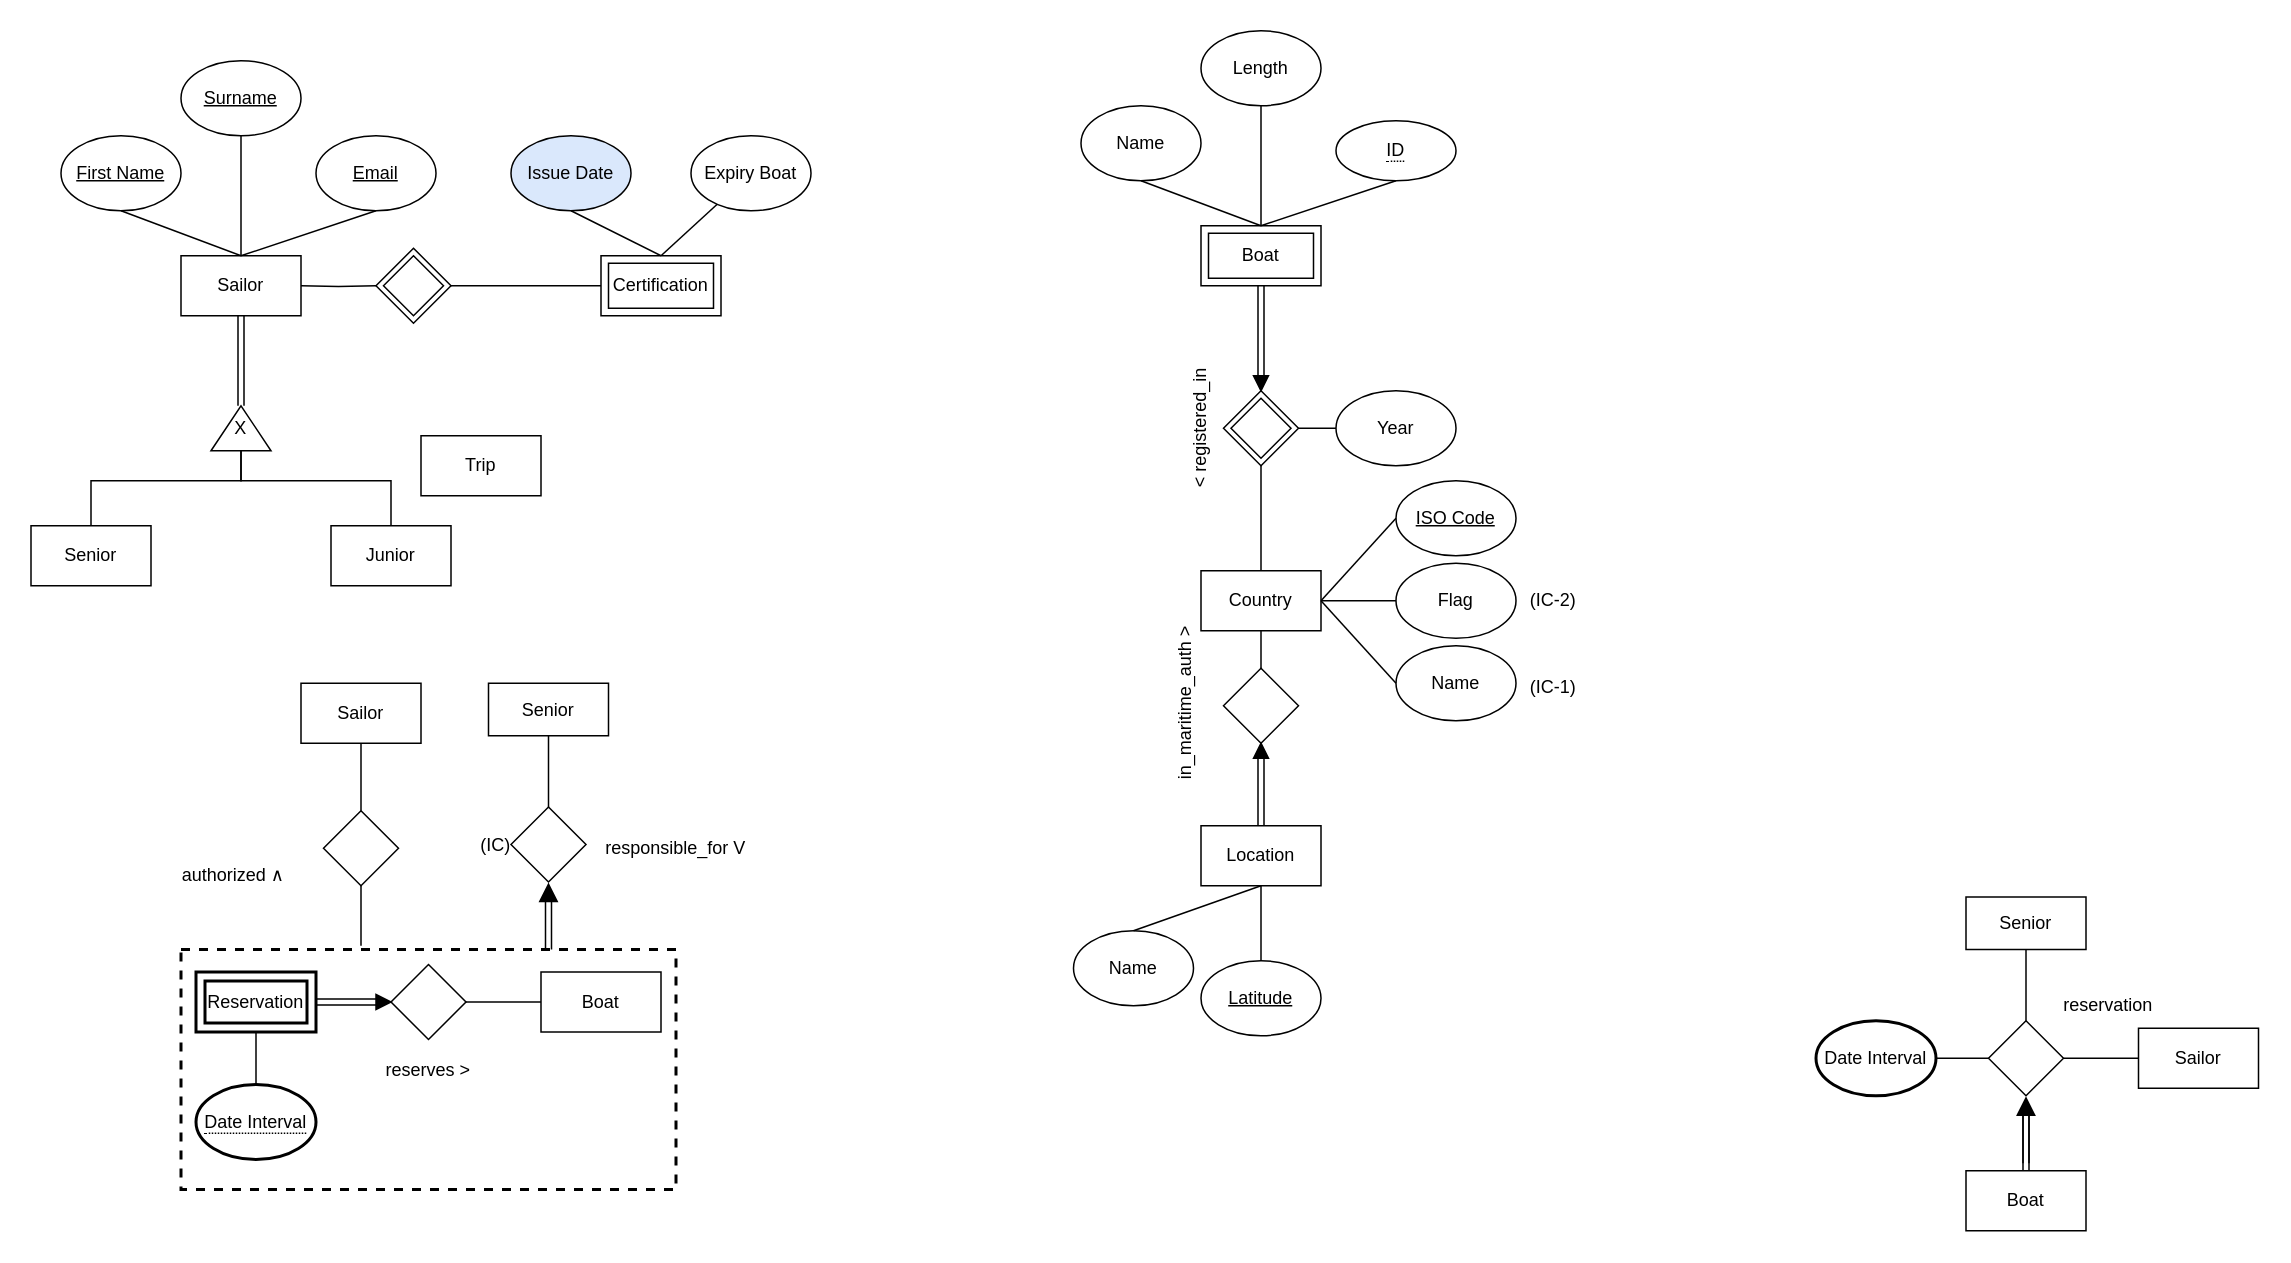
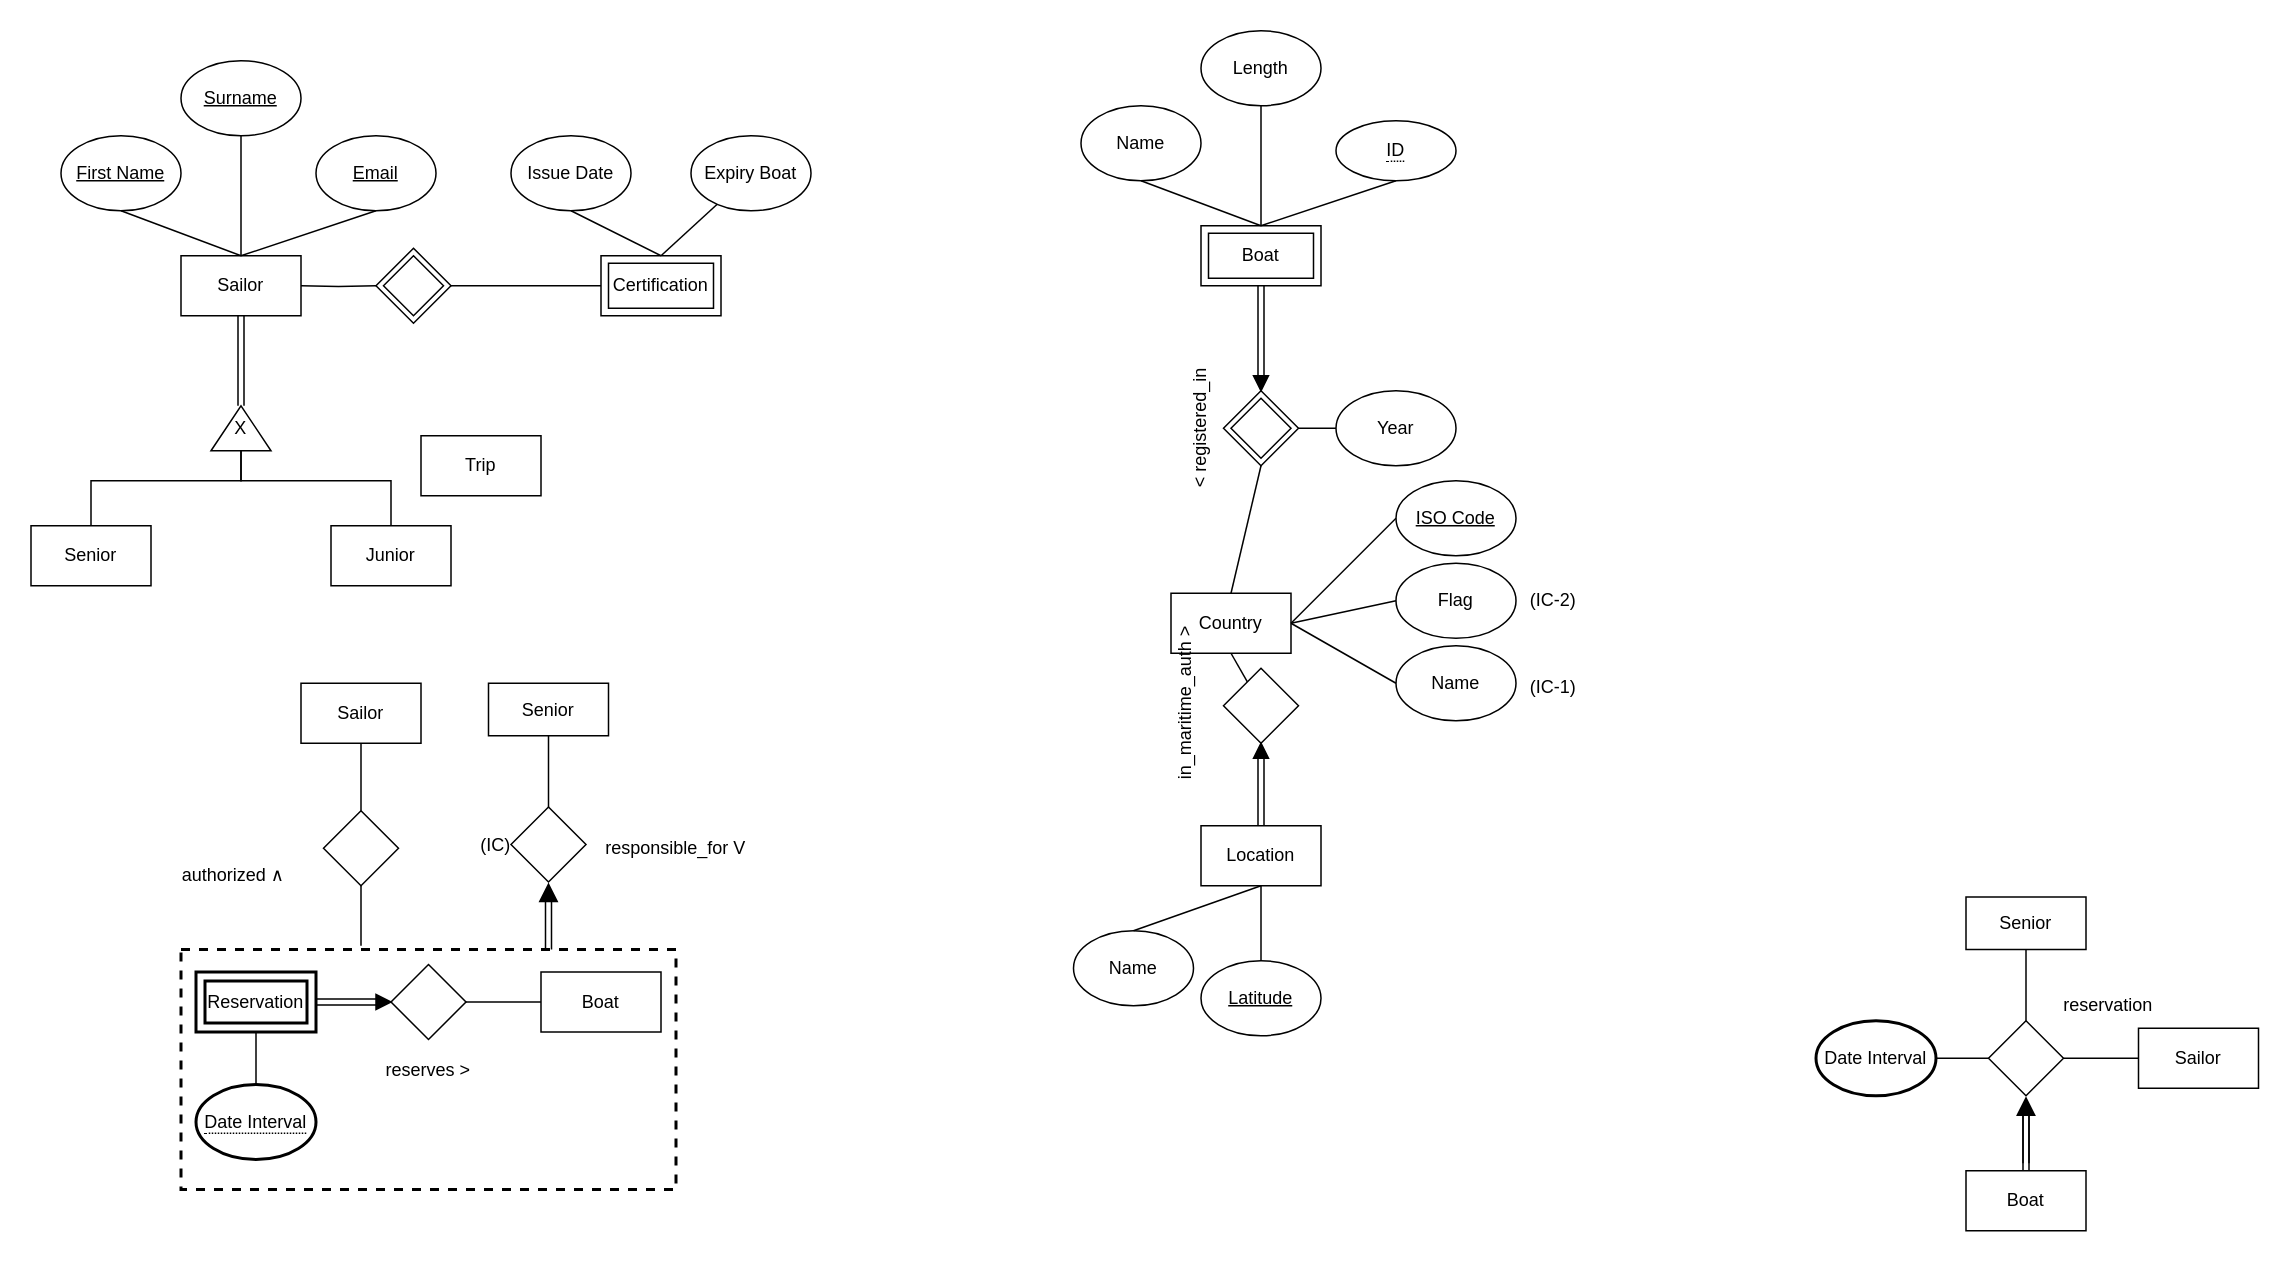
(571, 173) -> (571, 173)
(1261, 601) -> (1231, 623)
